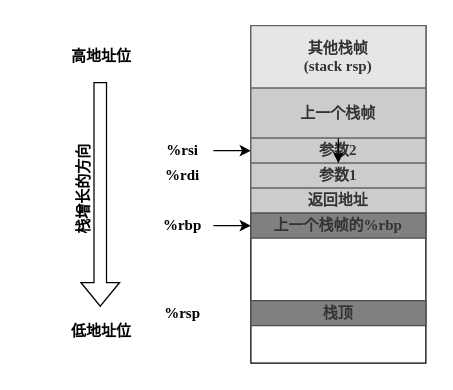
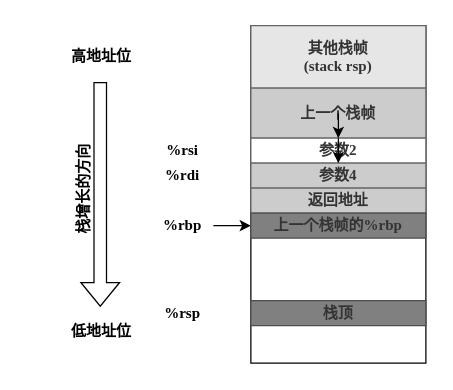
(236, 151) -> (338, 127)
(338, 151) -> (338, 151)
(338, 176) -> (338, 176)
